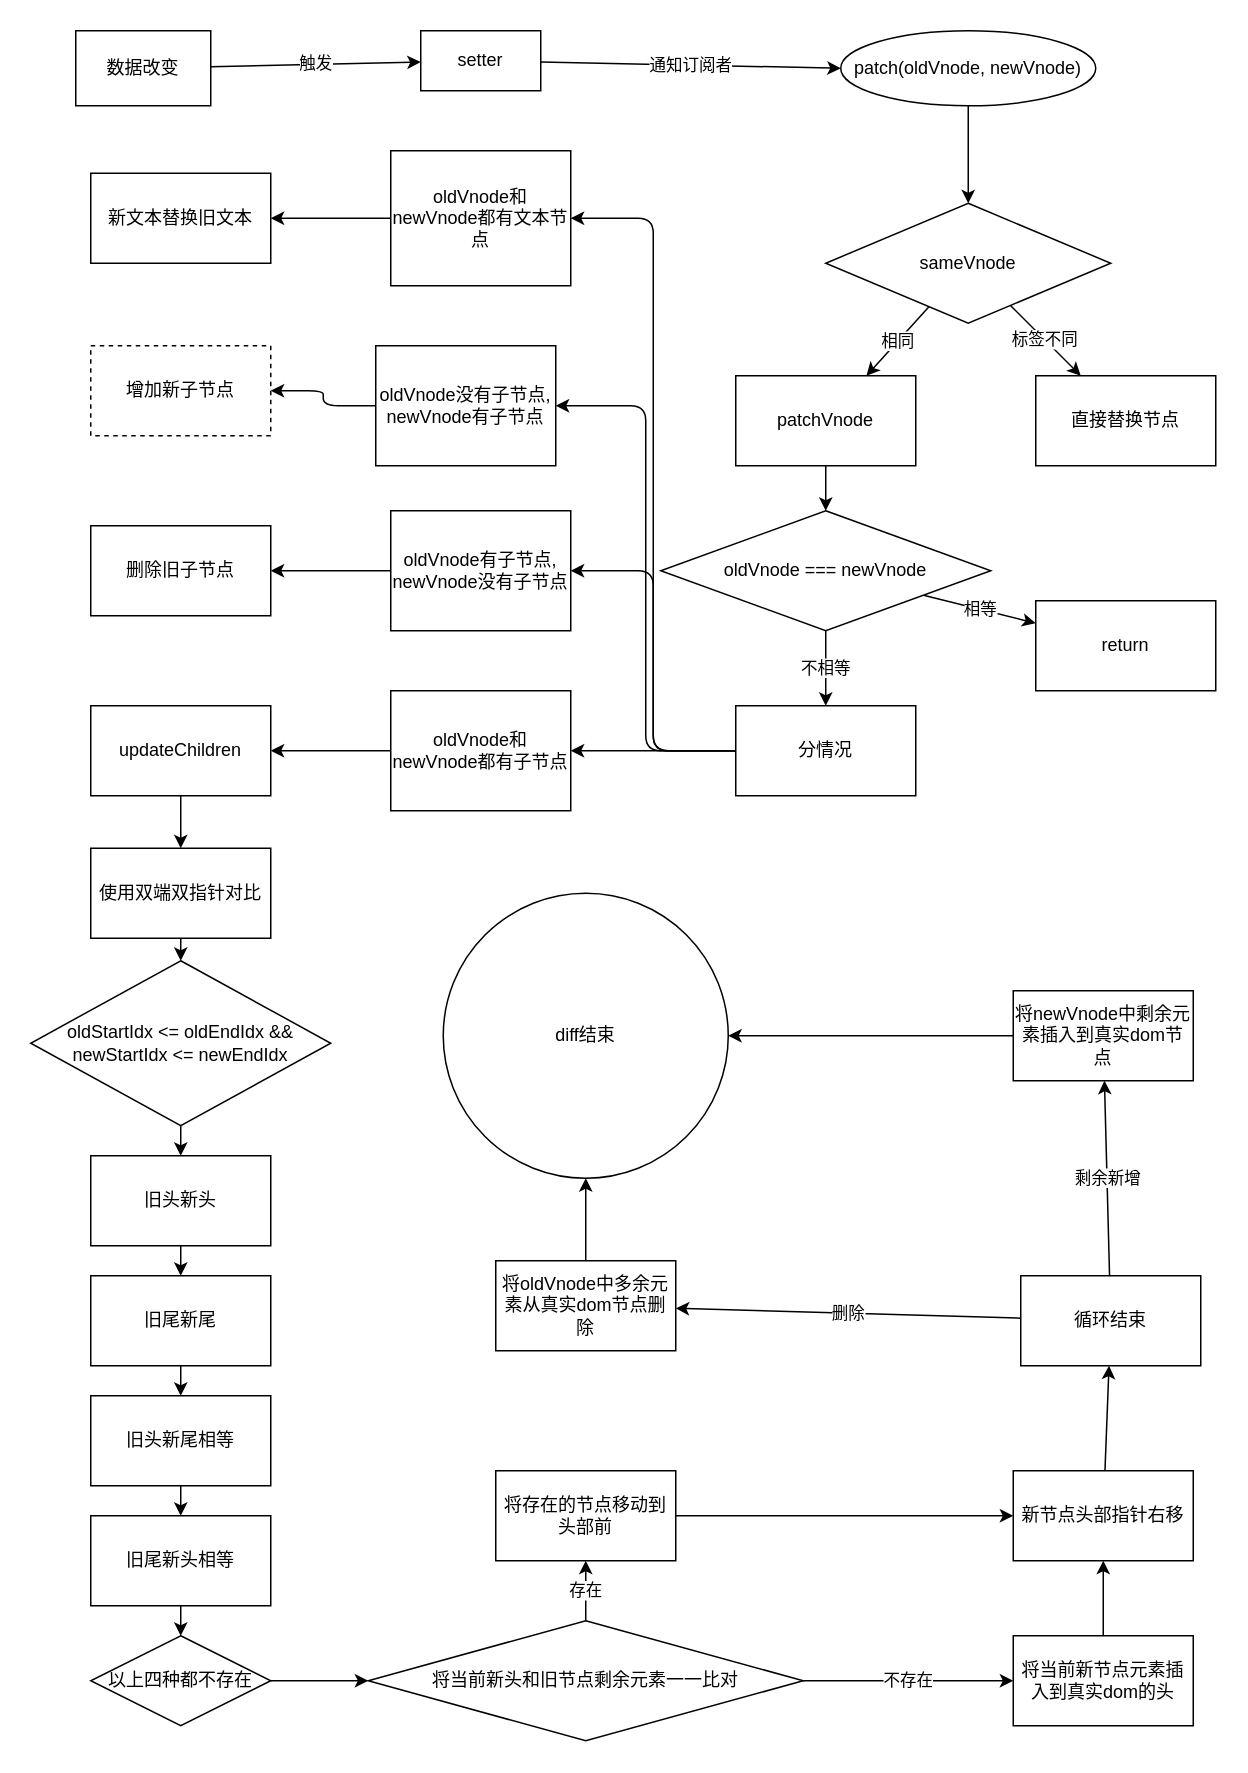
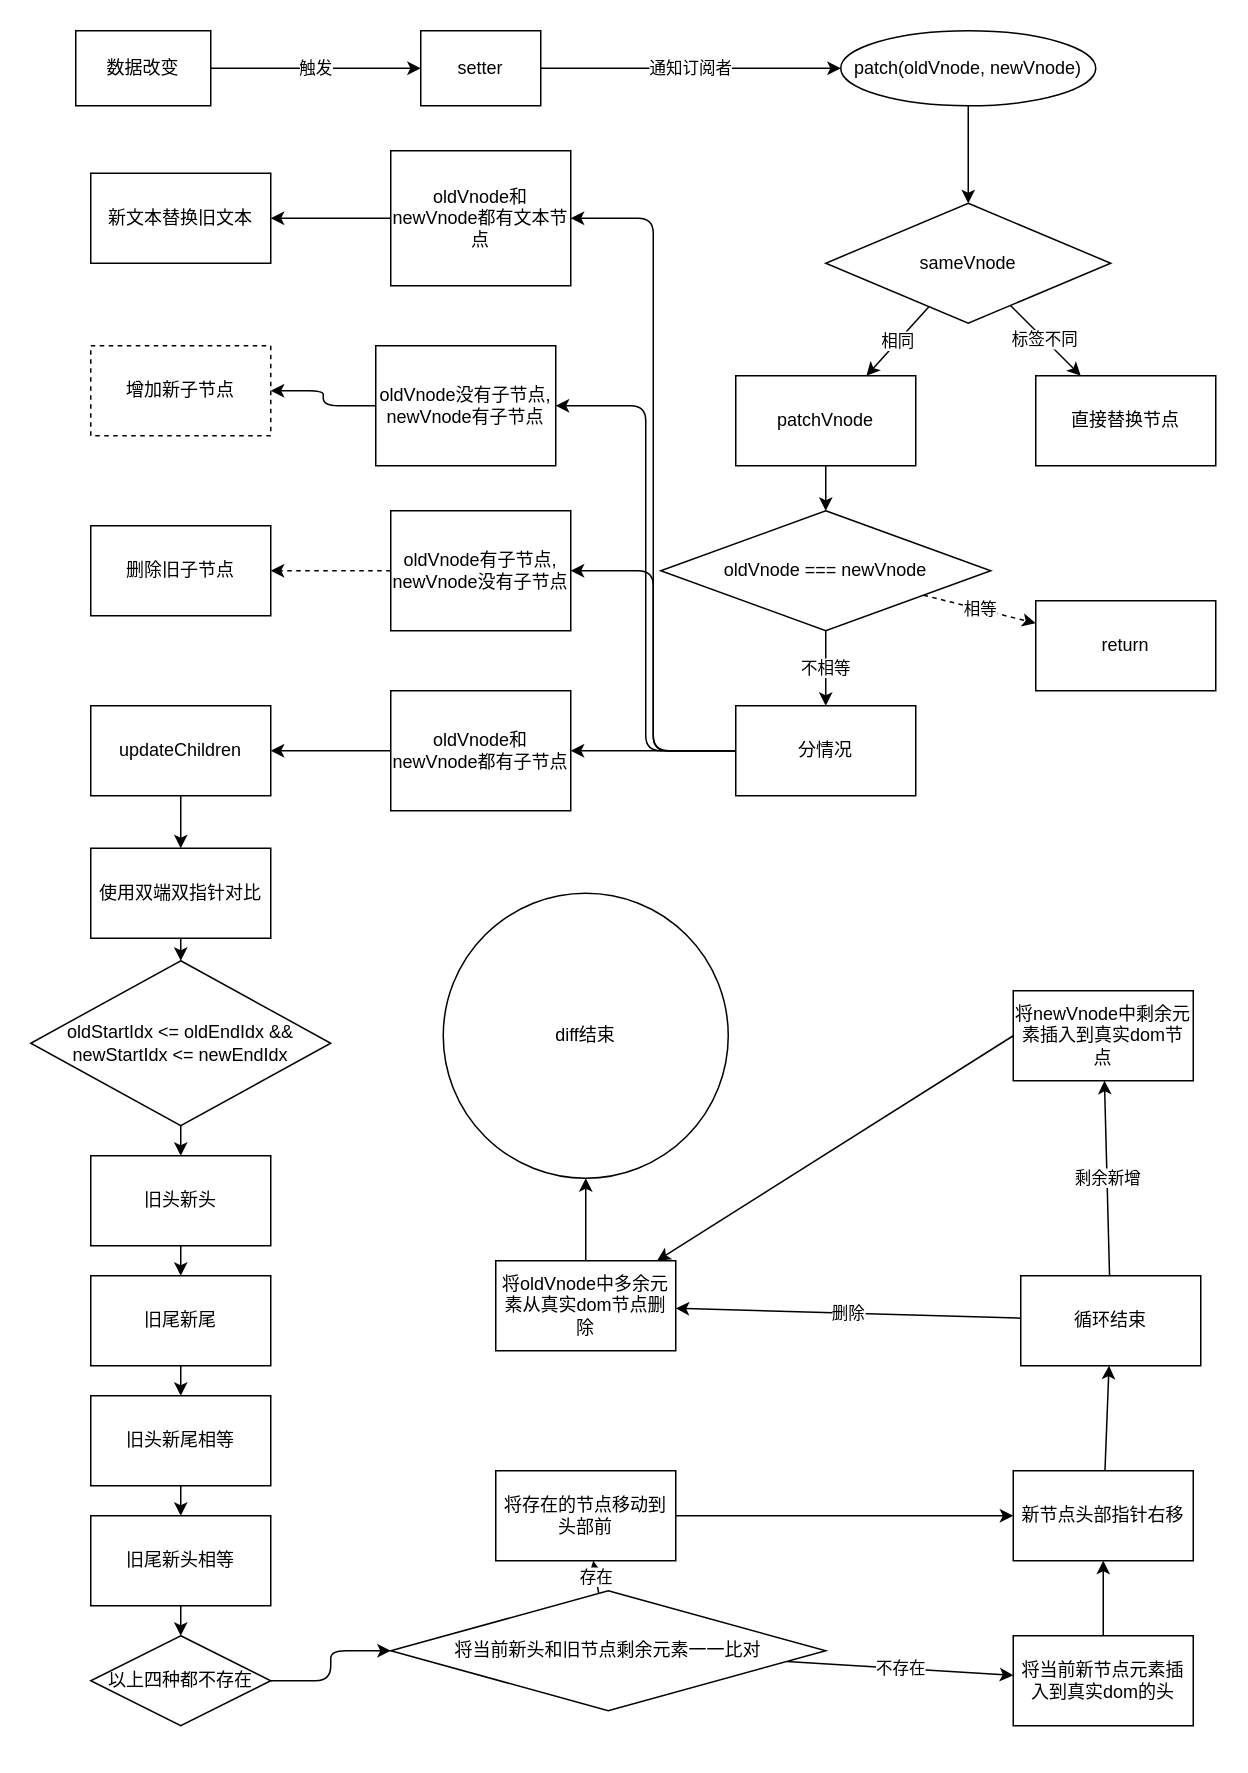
(481, 61) -> (481, 68)
(335, 571) -> (335, 571)
(946, 601) -> (946, 601)
(876, 1036) -> (840, 1145)
(586, 1681) -> (608, 1651)
